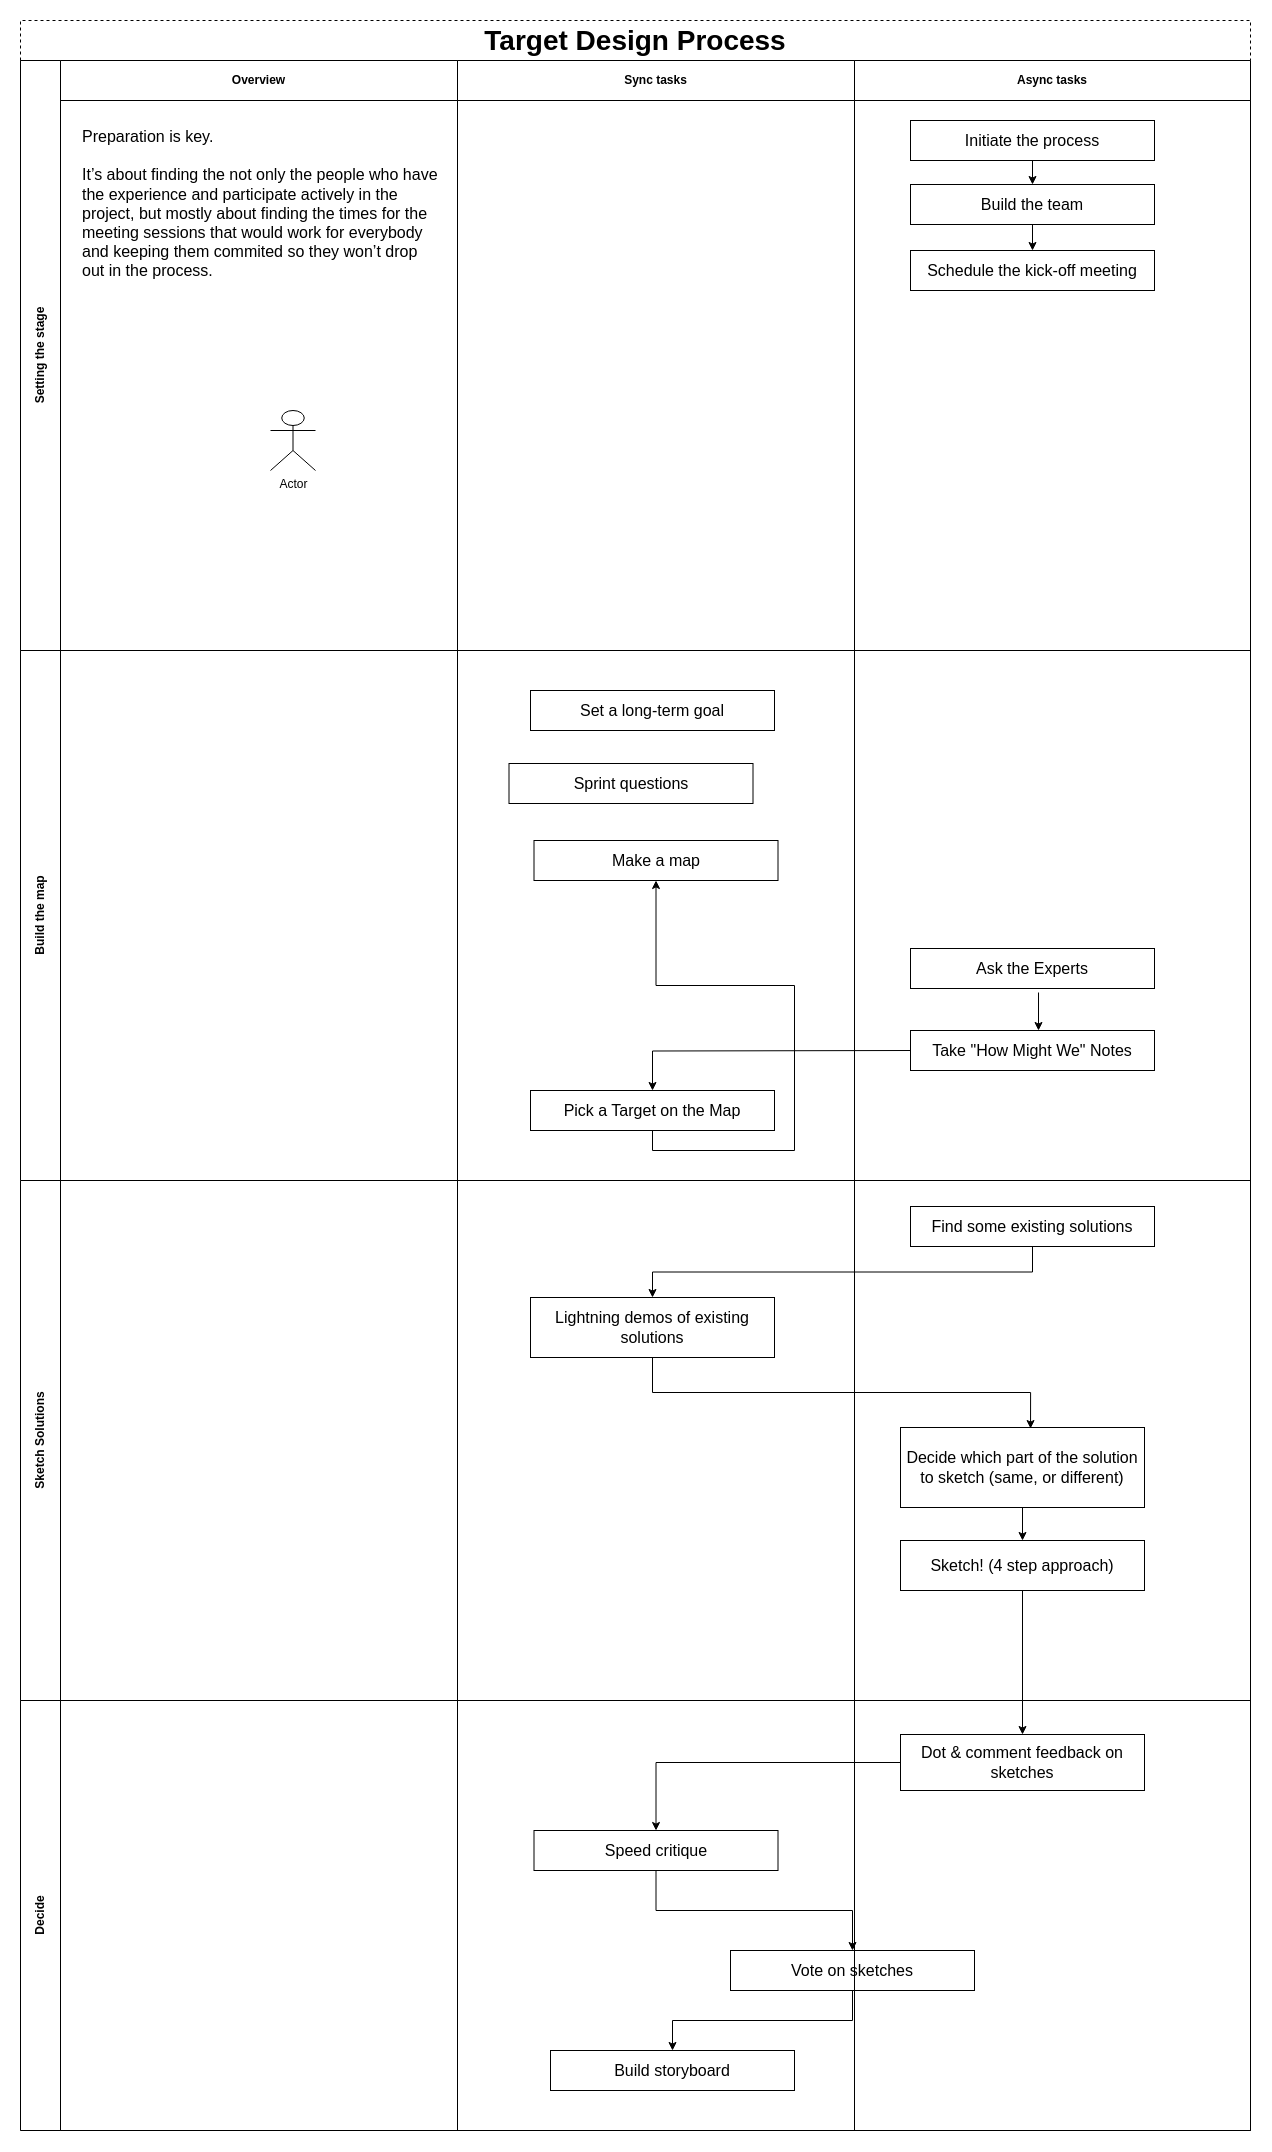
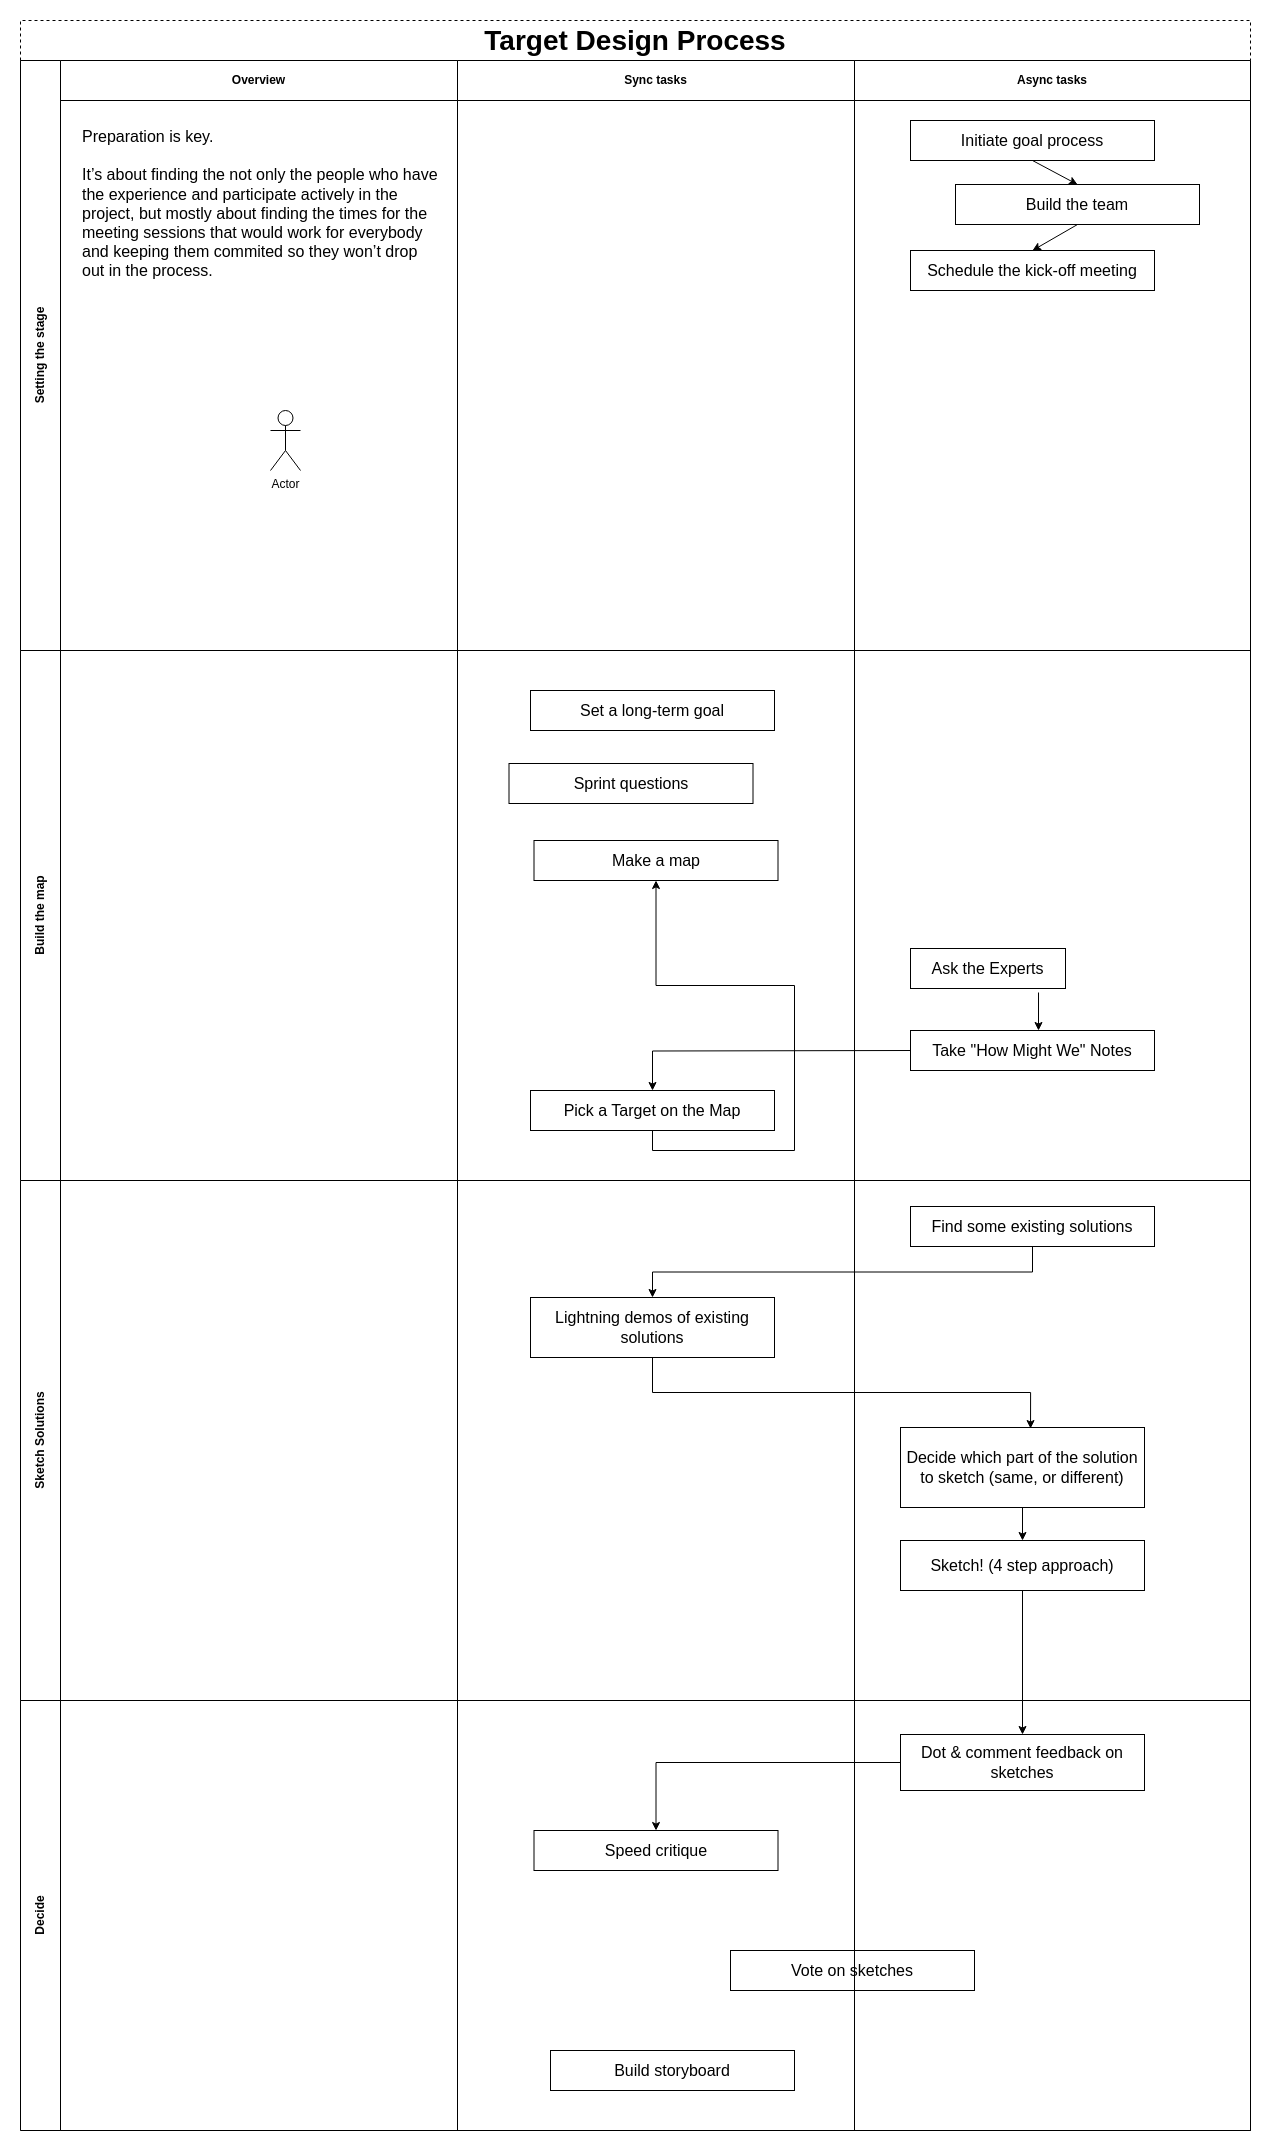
(1033, 141) -> (1033, 141)
(1033, 205) -> (1078, 205)
(293, 441) -> (286, 441)
(1033, 969) -> (988, 969)
(750, 1911) -> none
(767, 2021) -> none
